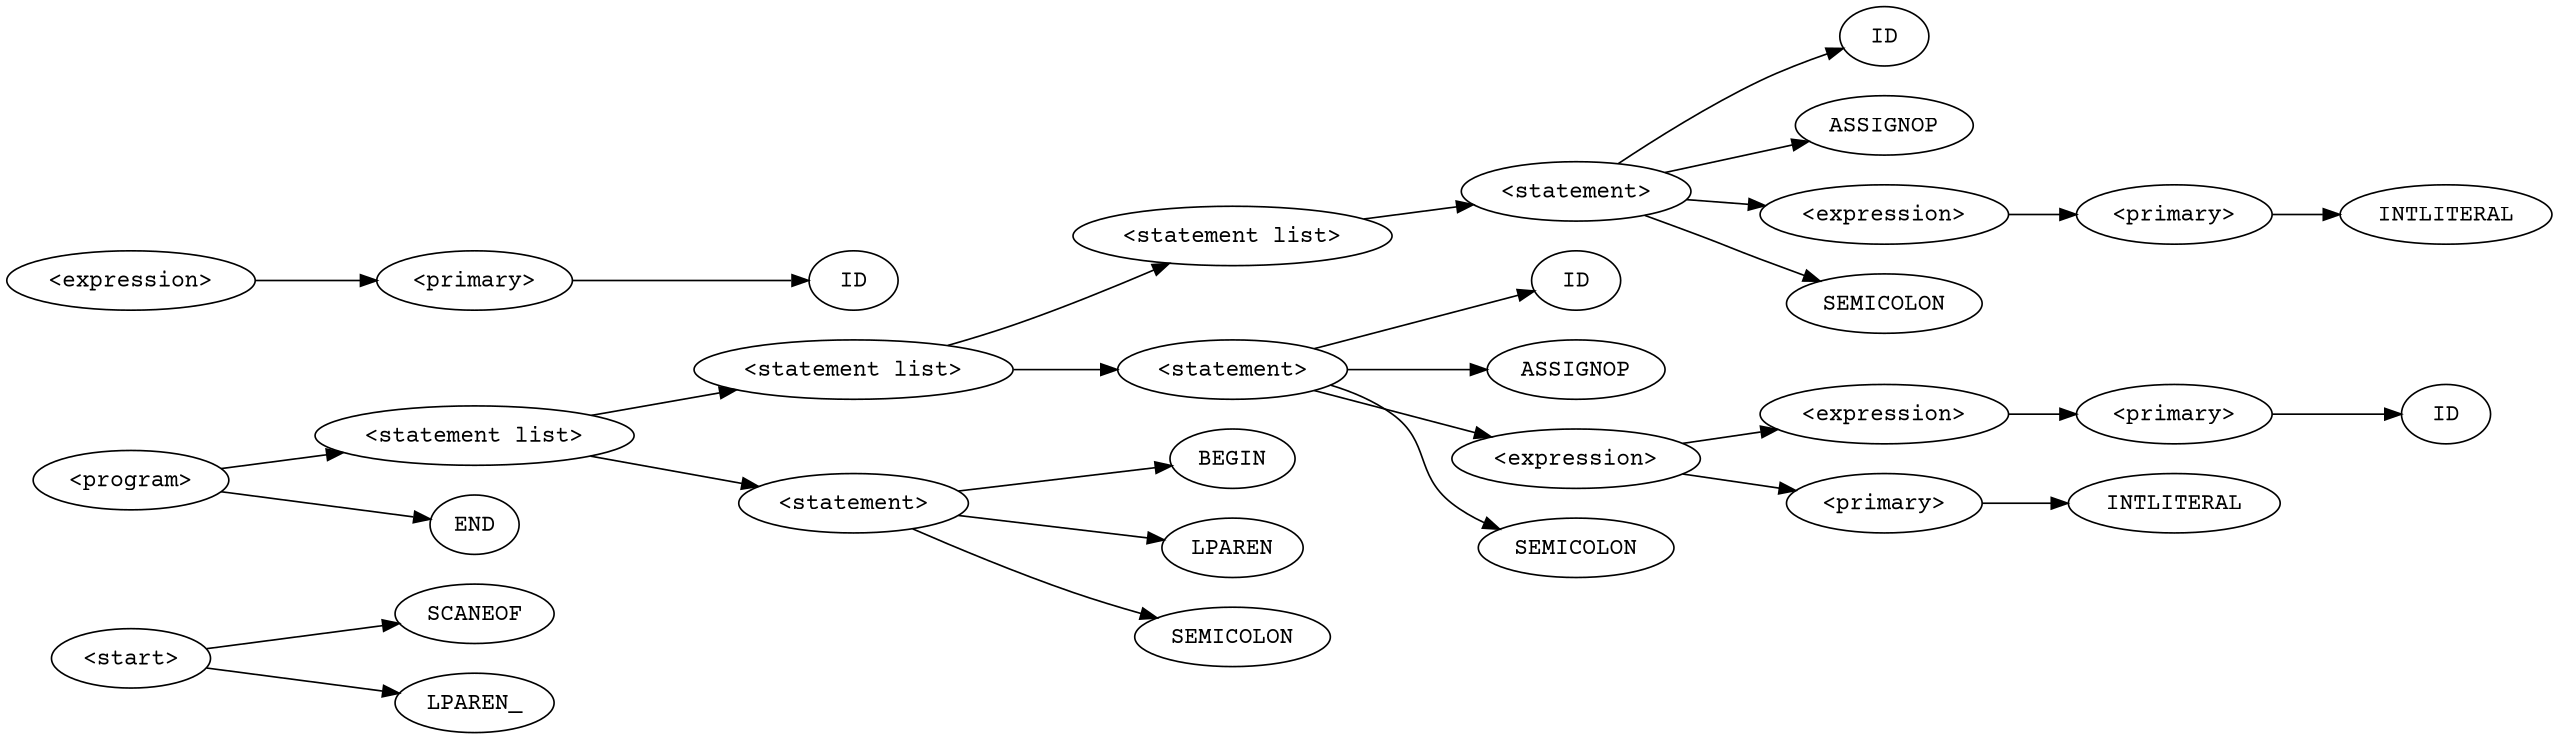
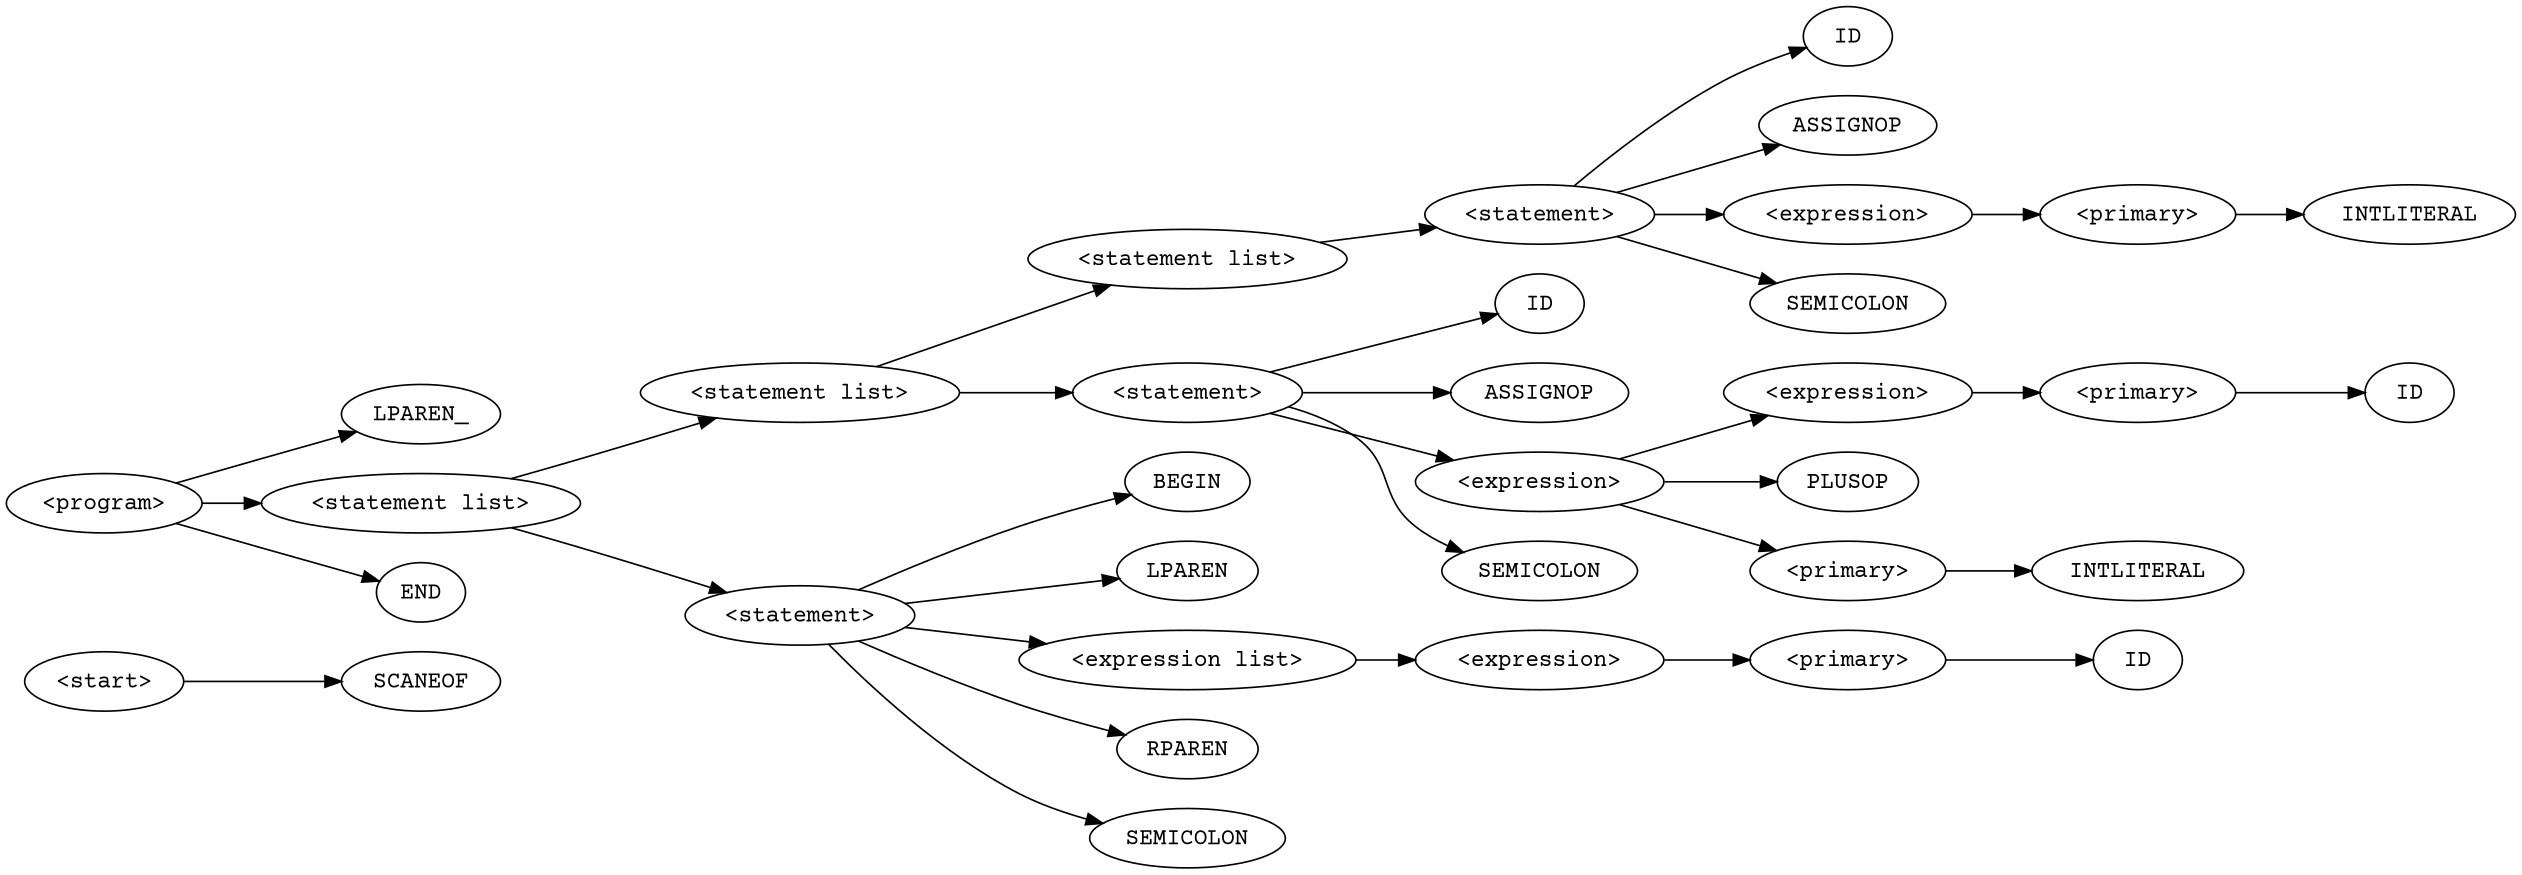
none -> (1848, 482)
none -> (1188, 660)
(295, 680) -> (258, 460)
none -> (1188, 749)
